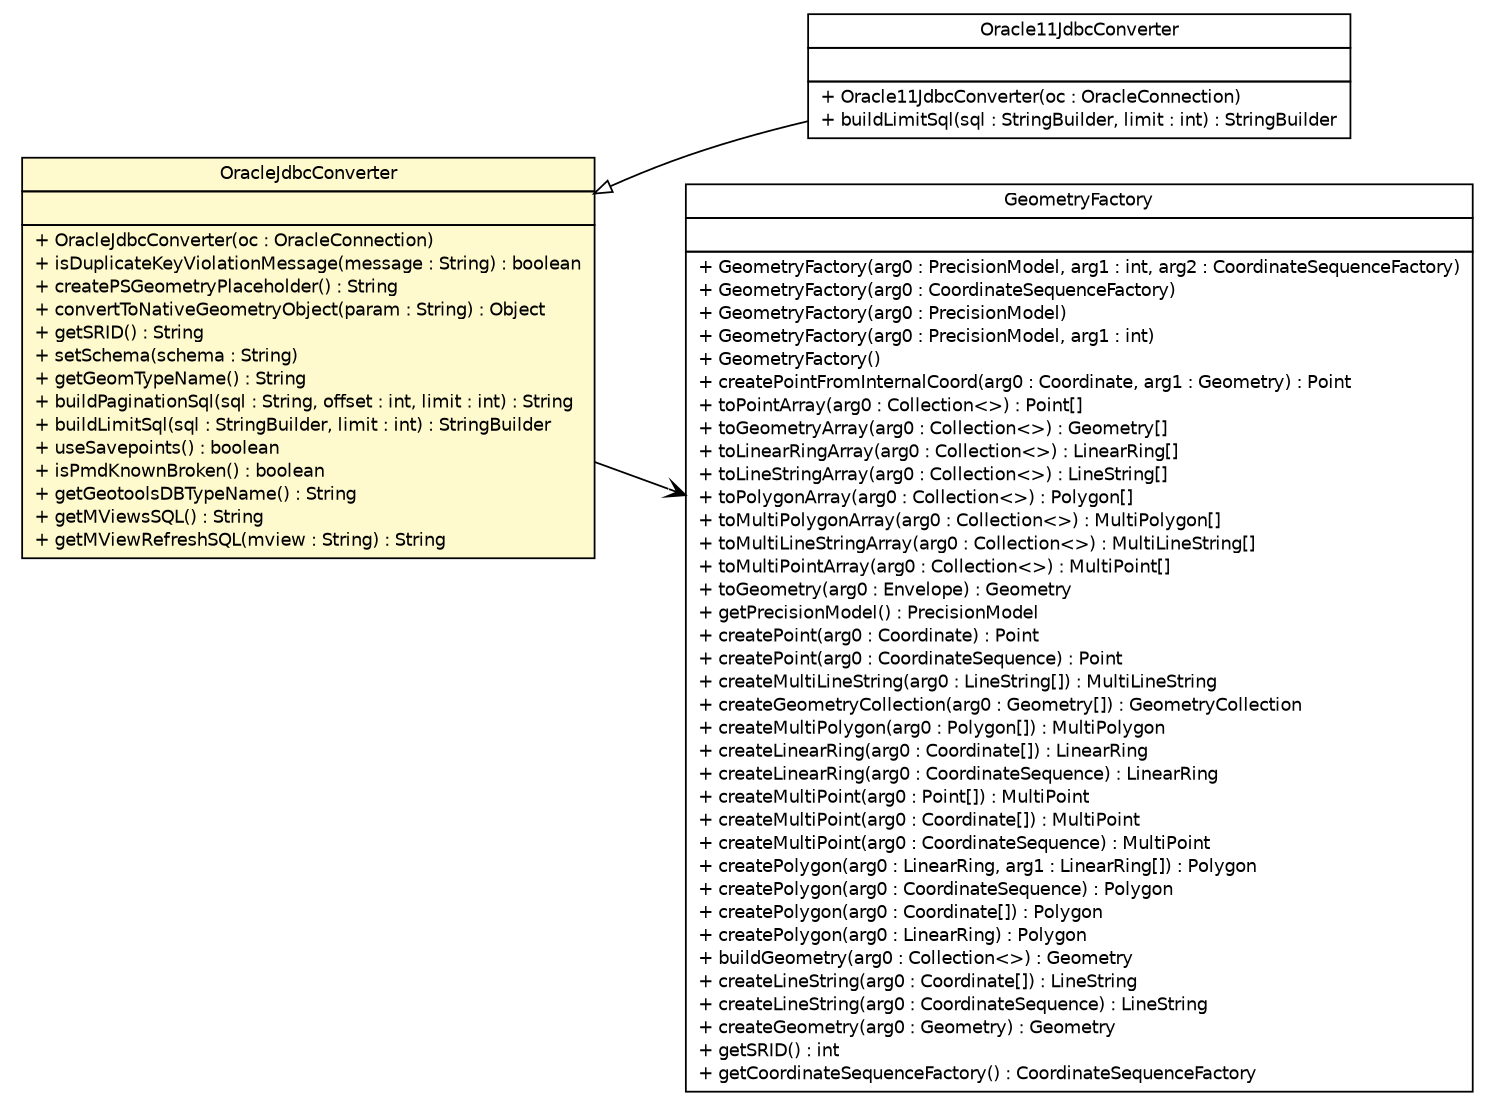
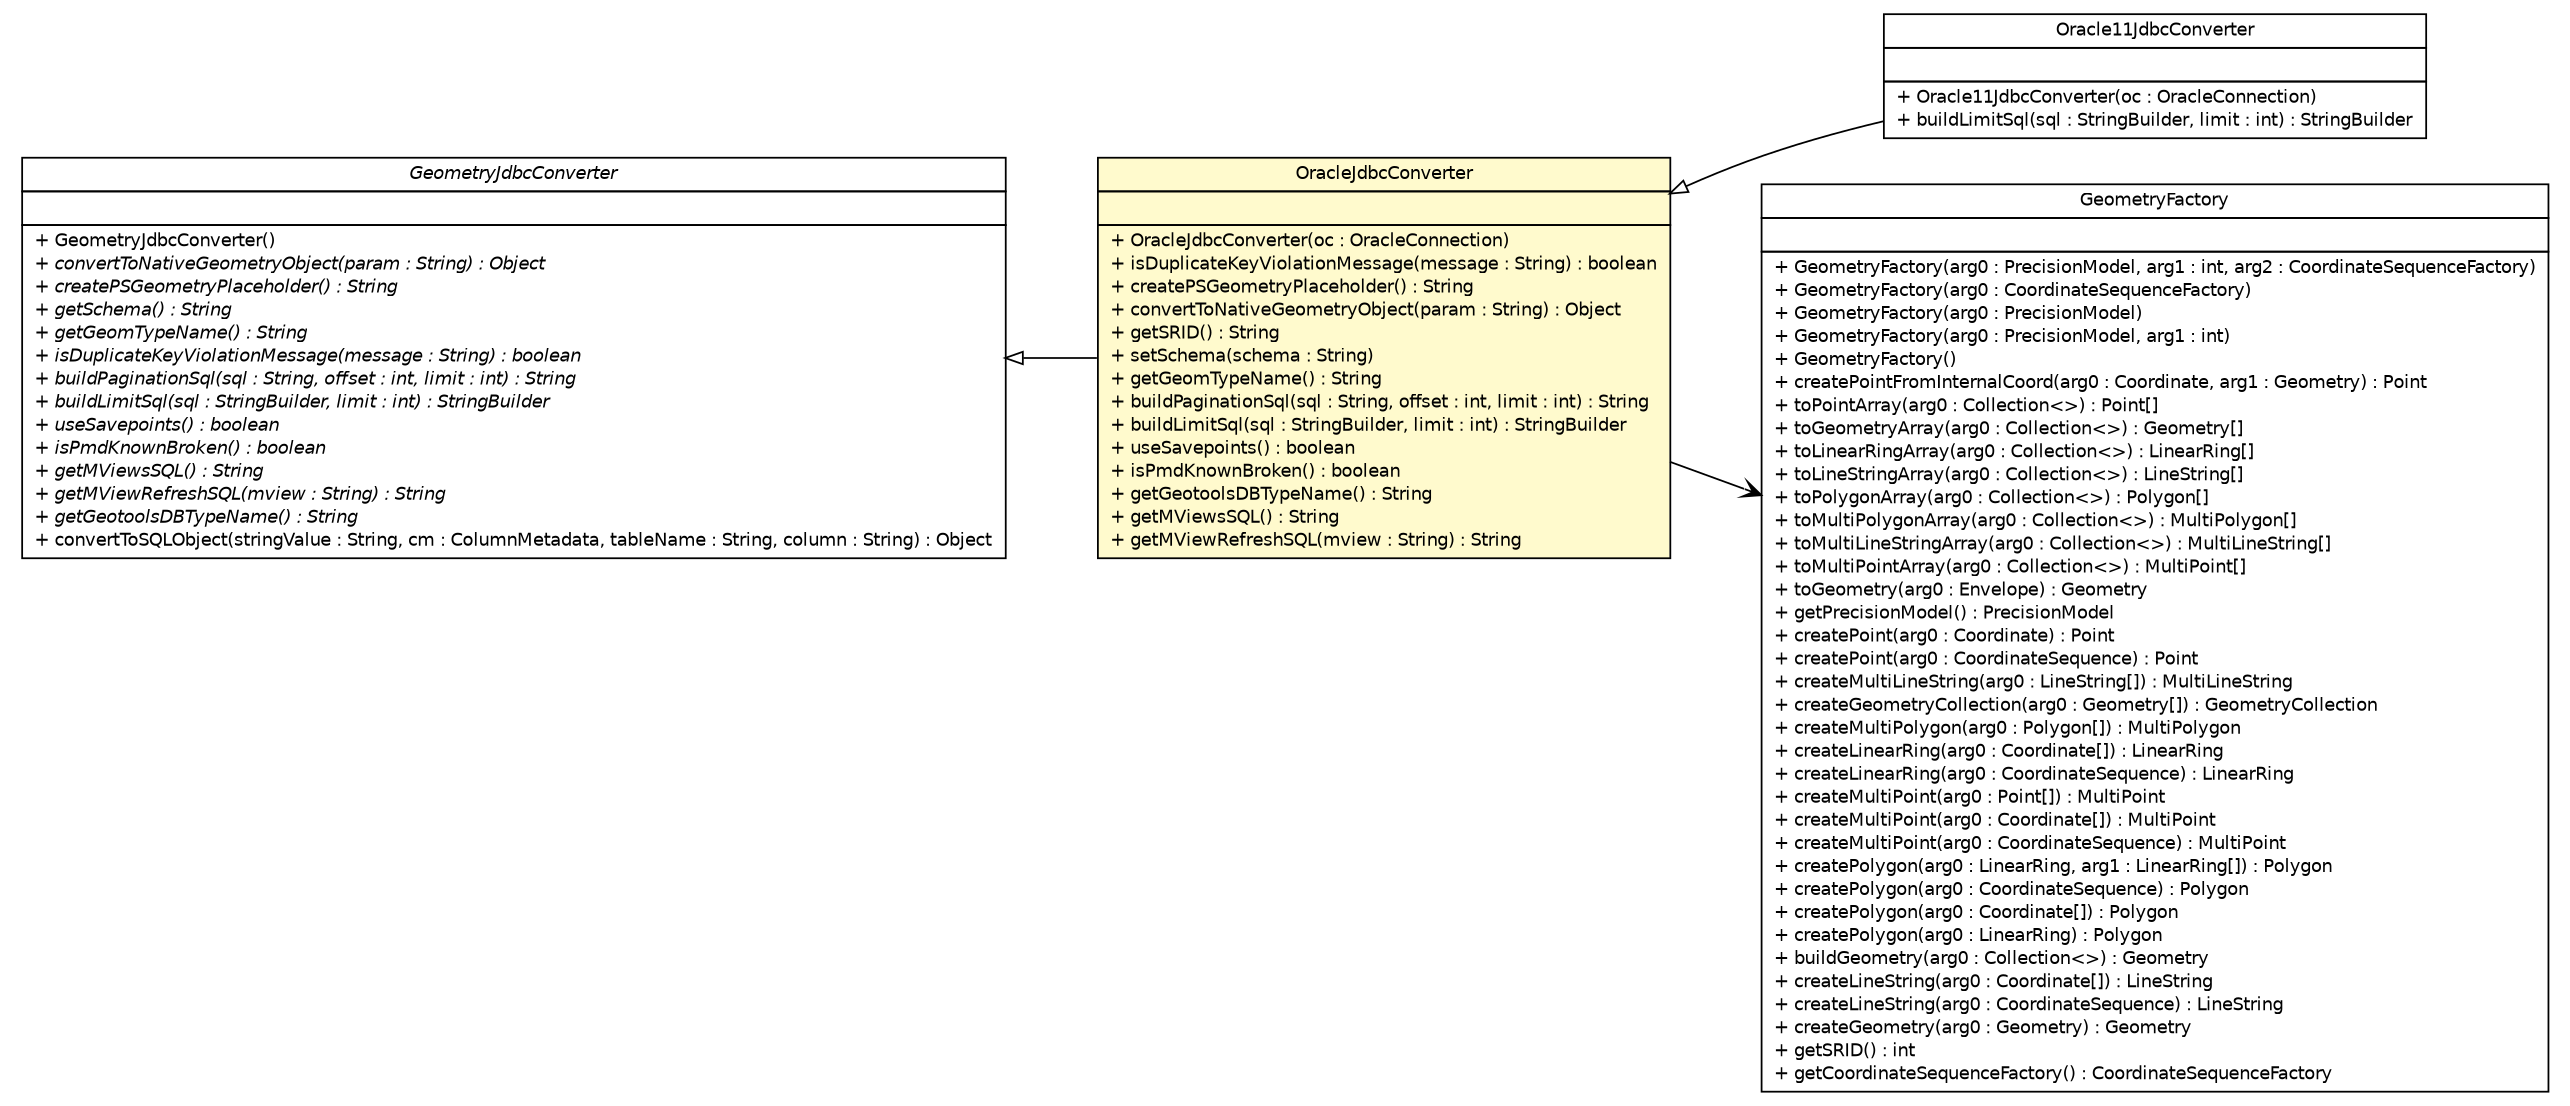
none -> (513, 358)
